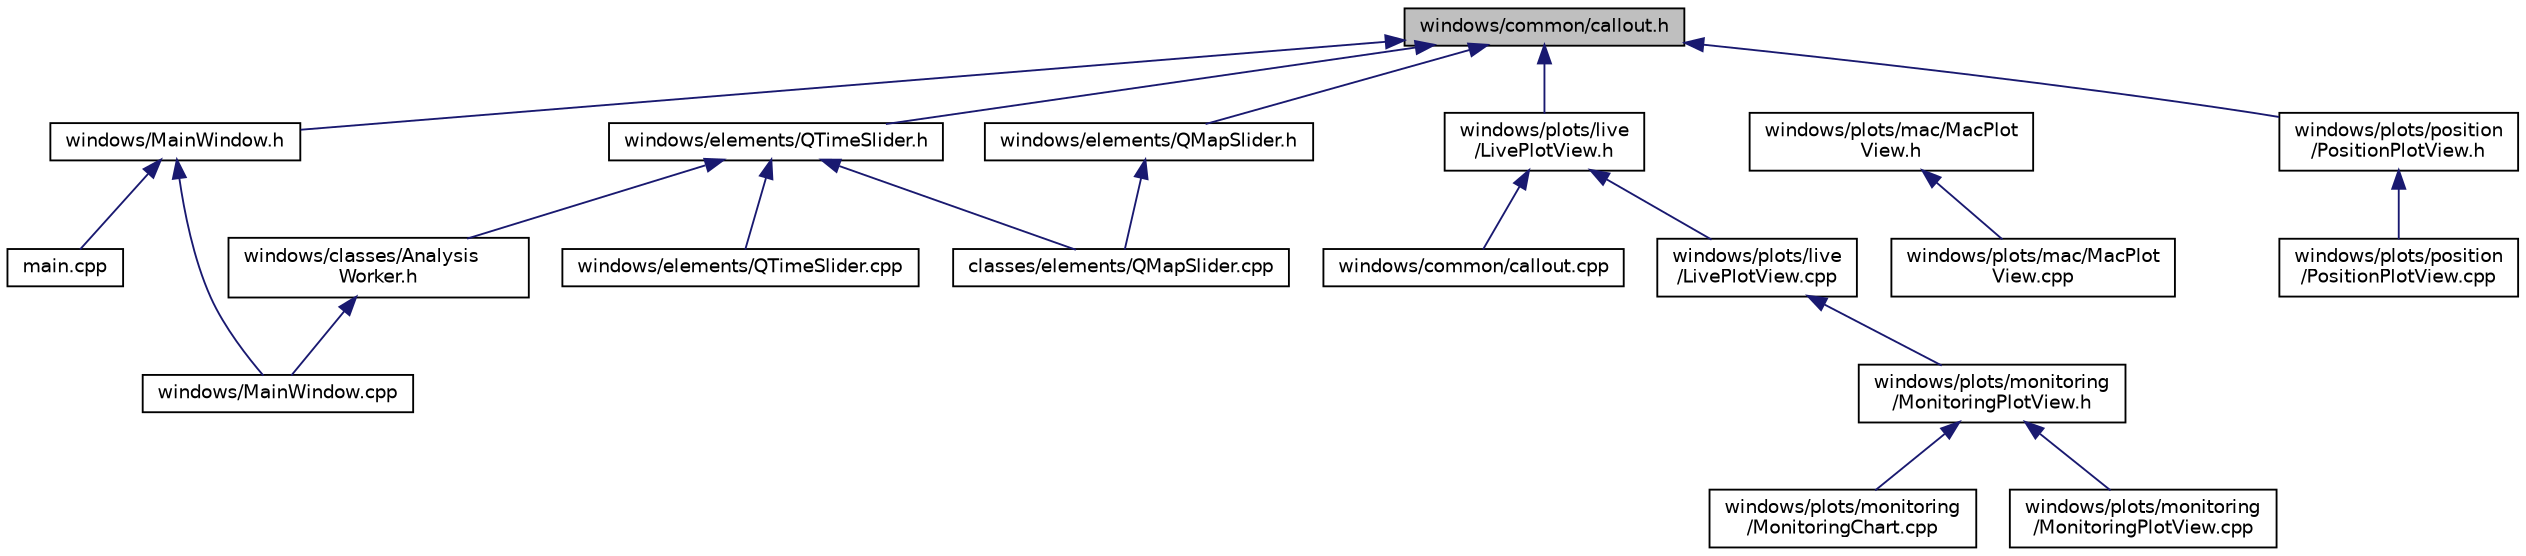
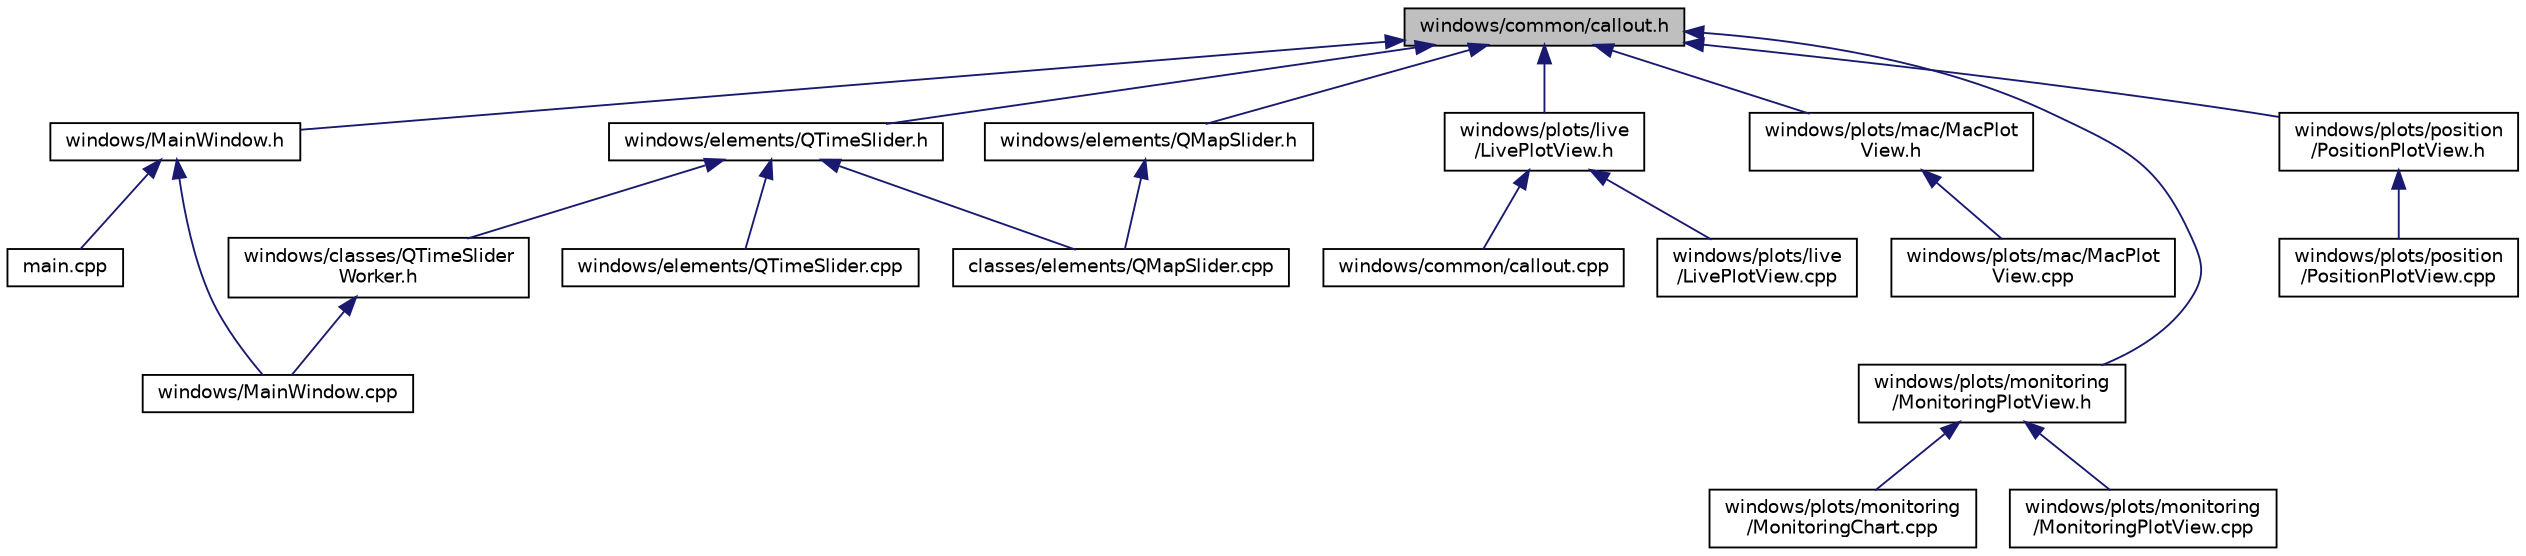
none -> (1711, 82)
(379, 268) -> (379, 268)
(1883, 335) -> (2057, 116)
